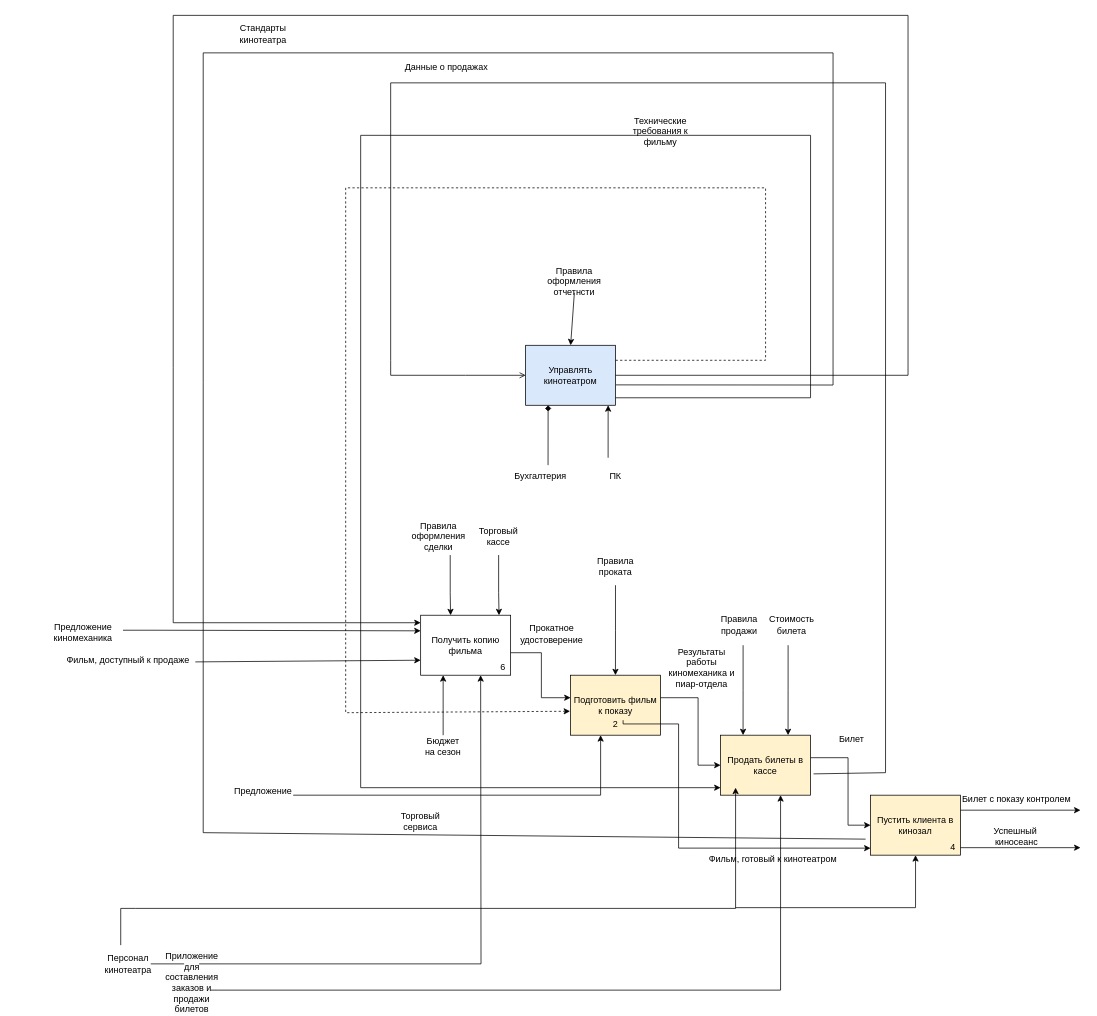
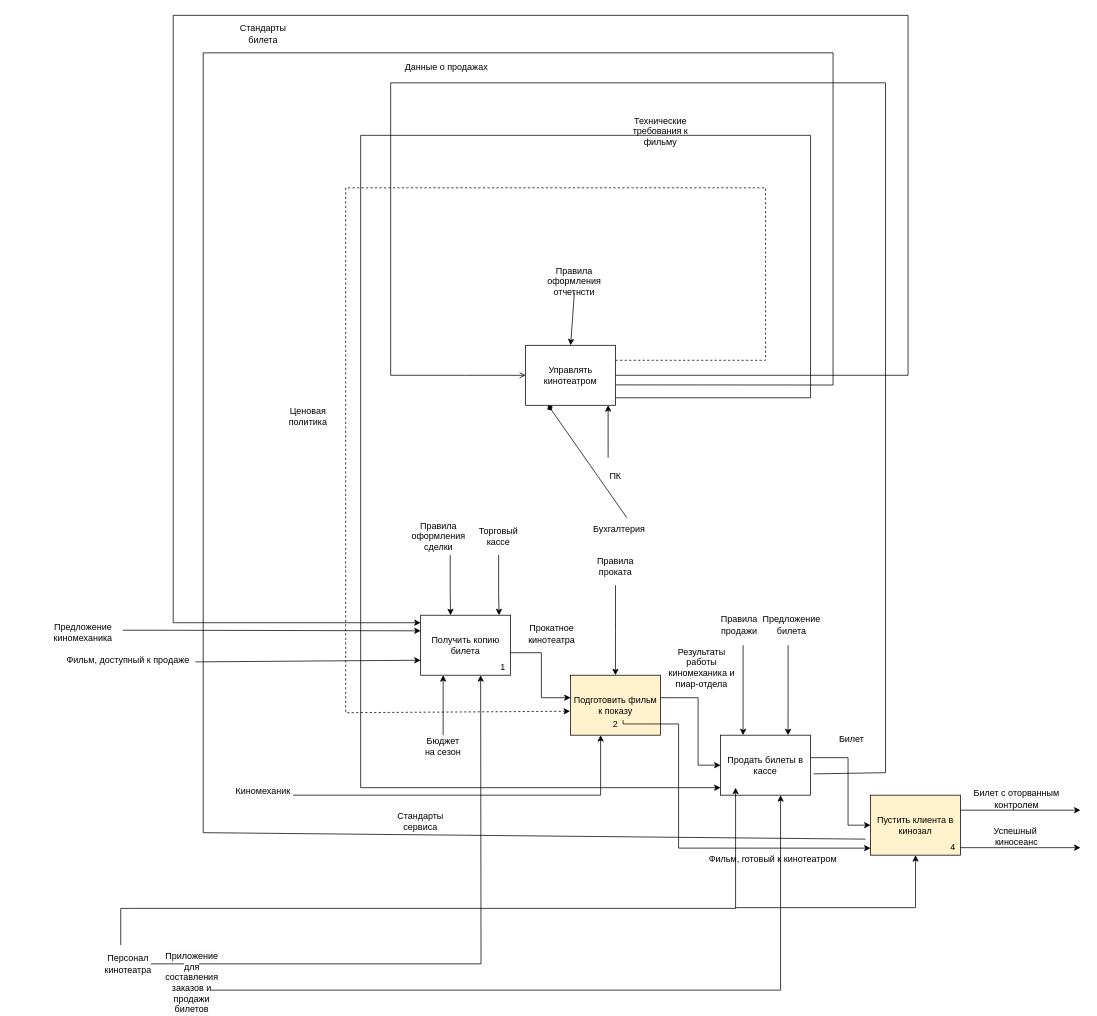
(263, 34) -> (263, 34)
(570, 375) -> (570, 375)
none -> (308, 417)
(540, 477) -> (619, 529)
(792, 625) -> (792, 625)
(552, 634) -> (552, 634)
(465, 645) -> (465, 645)
(503, 668) -> (503, 668)
(765, 765) -> (765, 765)
(263, 792) -> (263, 792)
(1017, 799) -> (1017, 799)
(420, 822) -> (420, 822)
